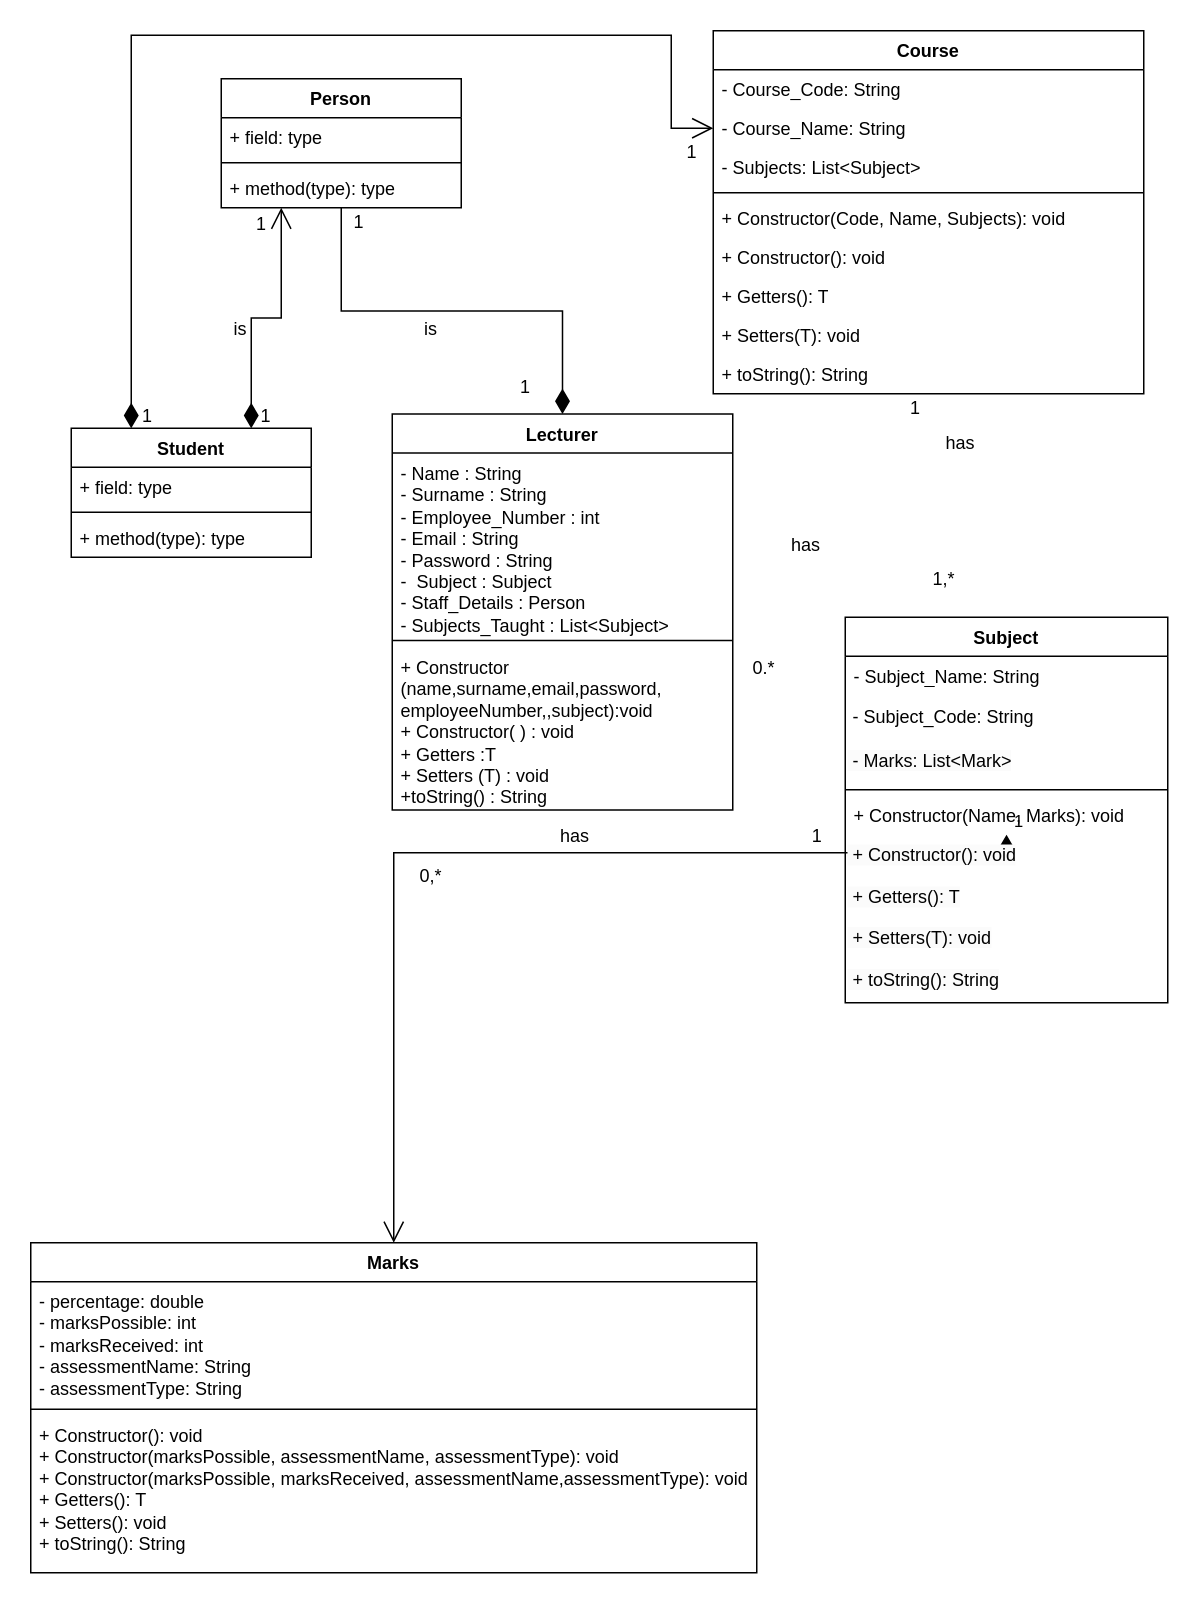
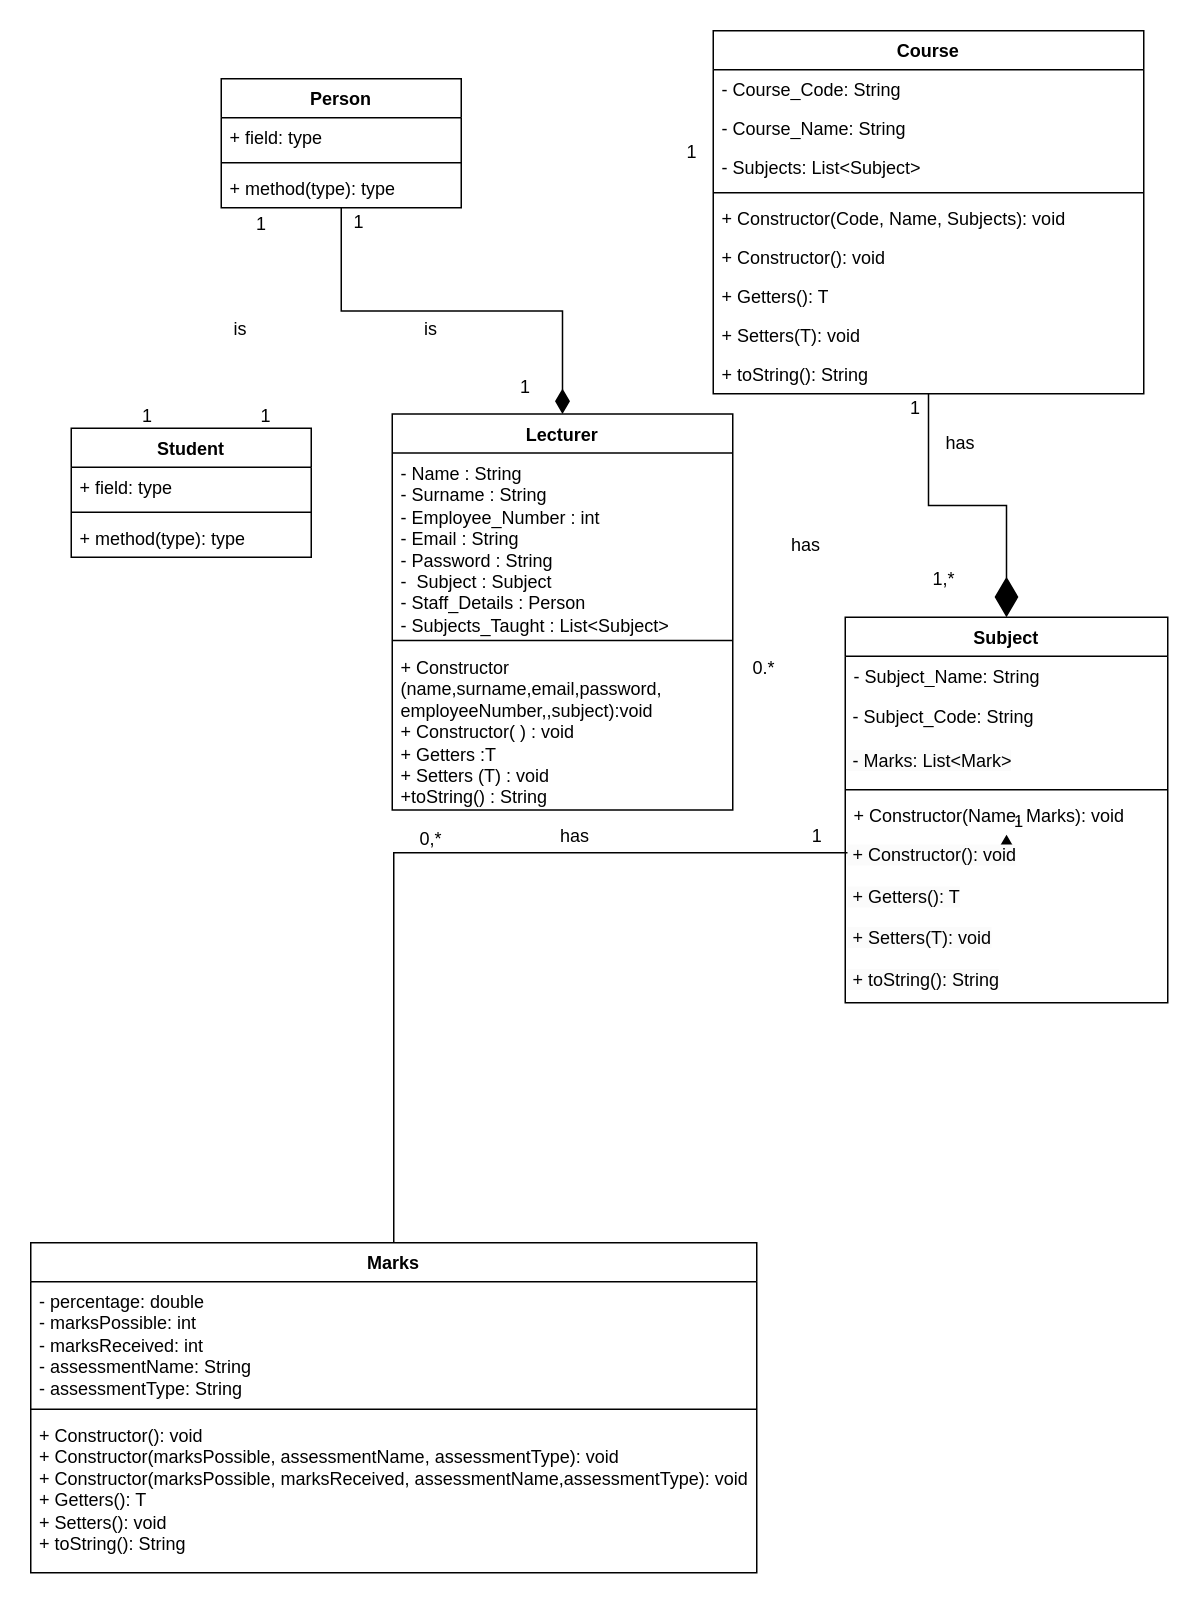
(282, 35) -> none
(276, 318) -> none
none -> (949, 506)
(431, 877) -> (431, 839)
(394, 1235) -> (394, 1236)
